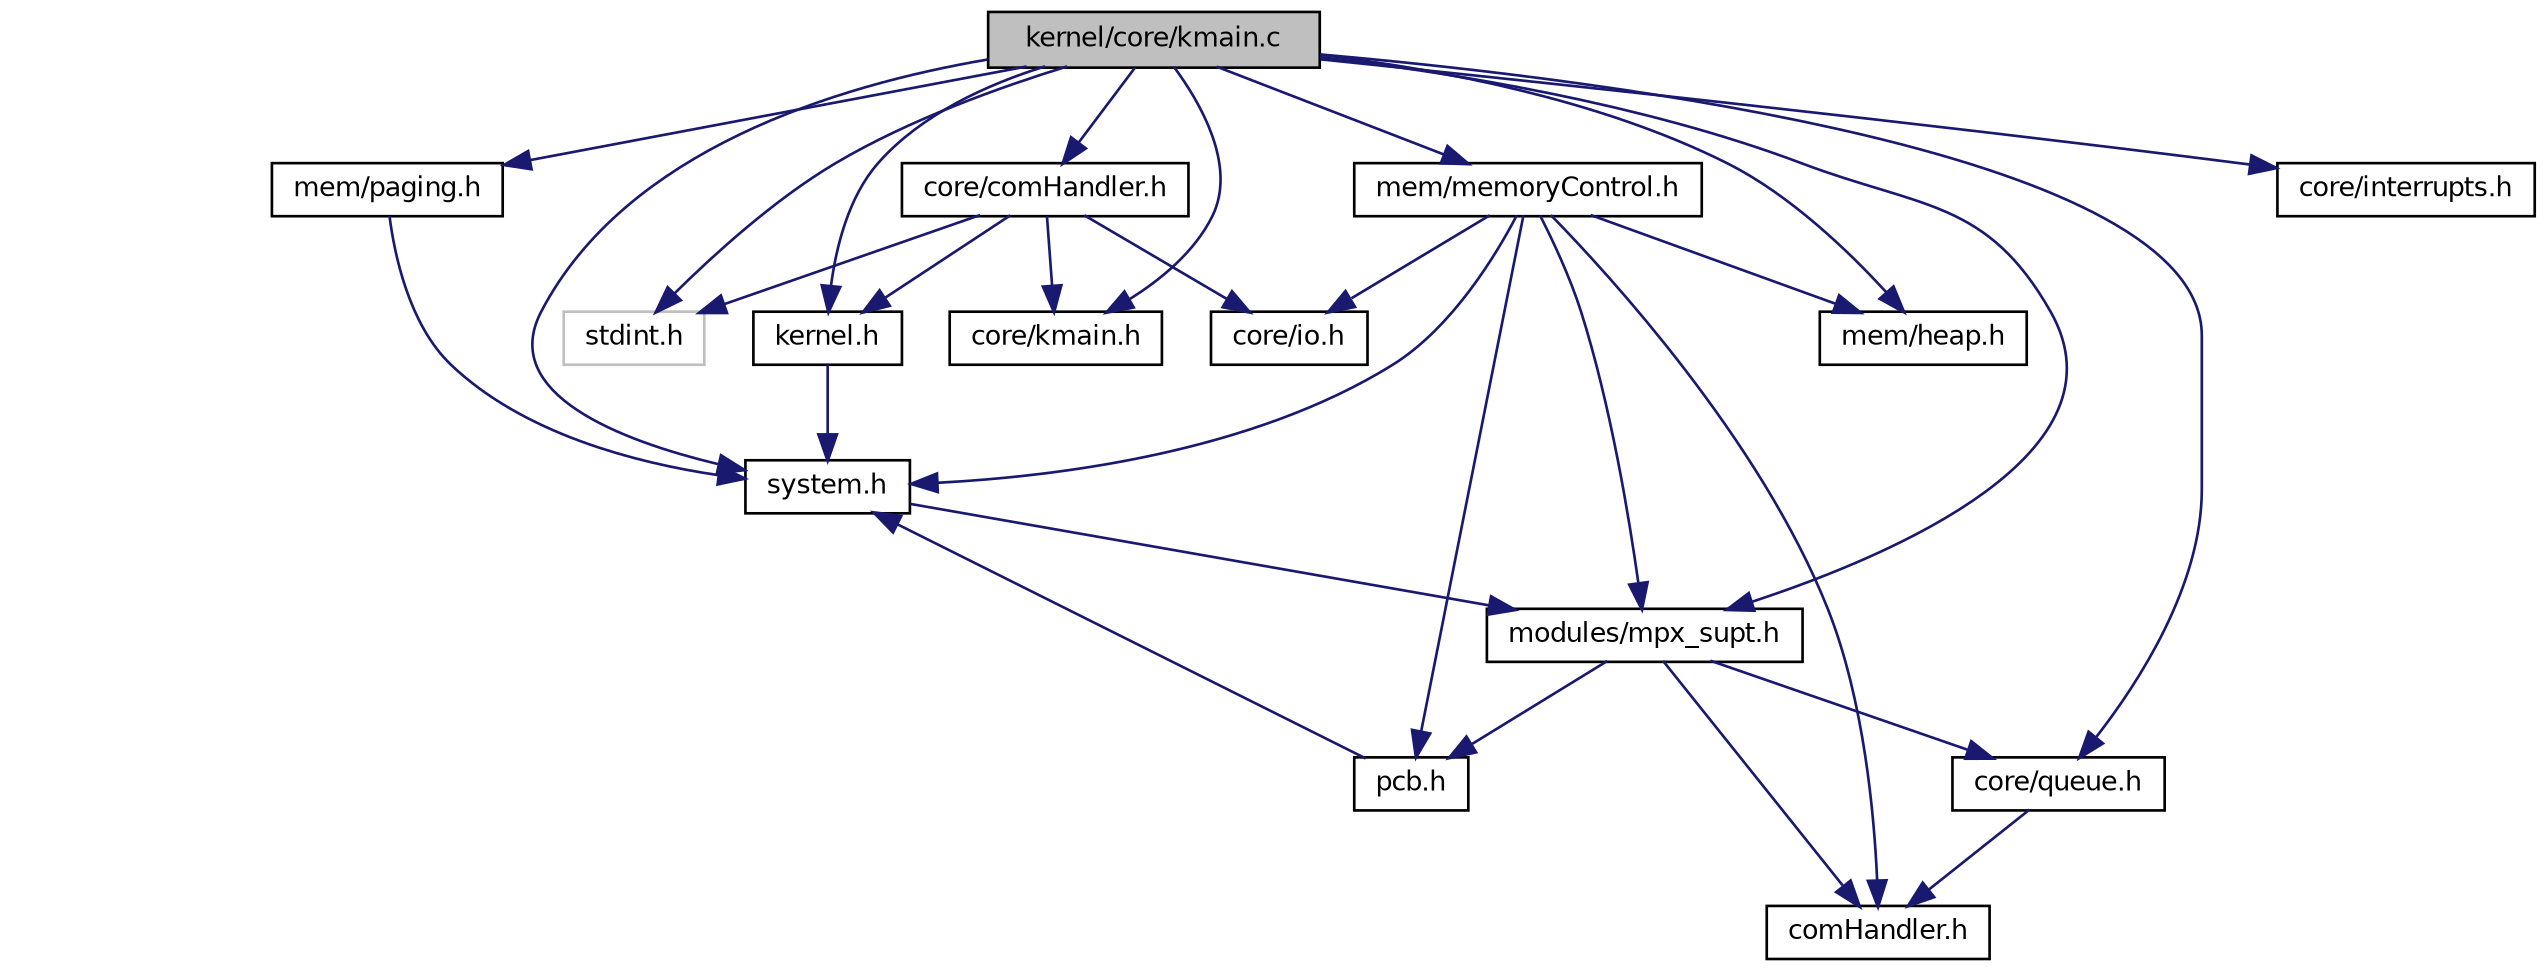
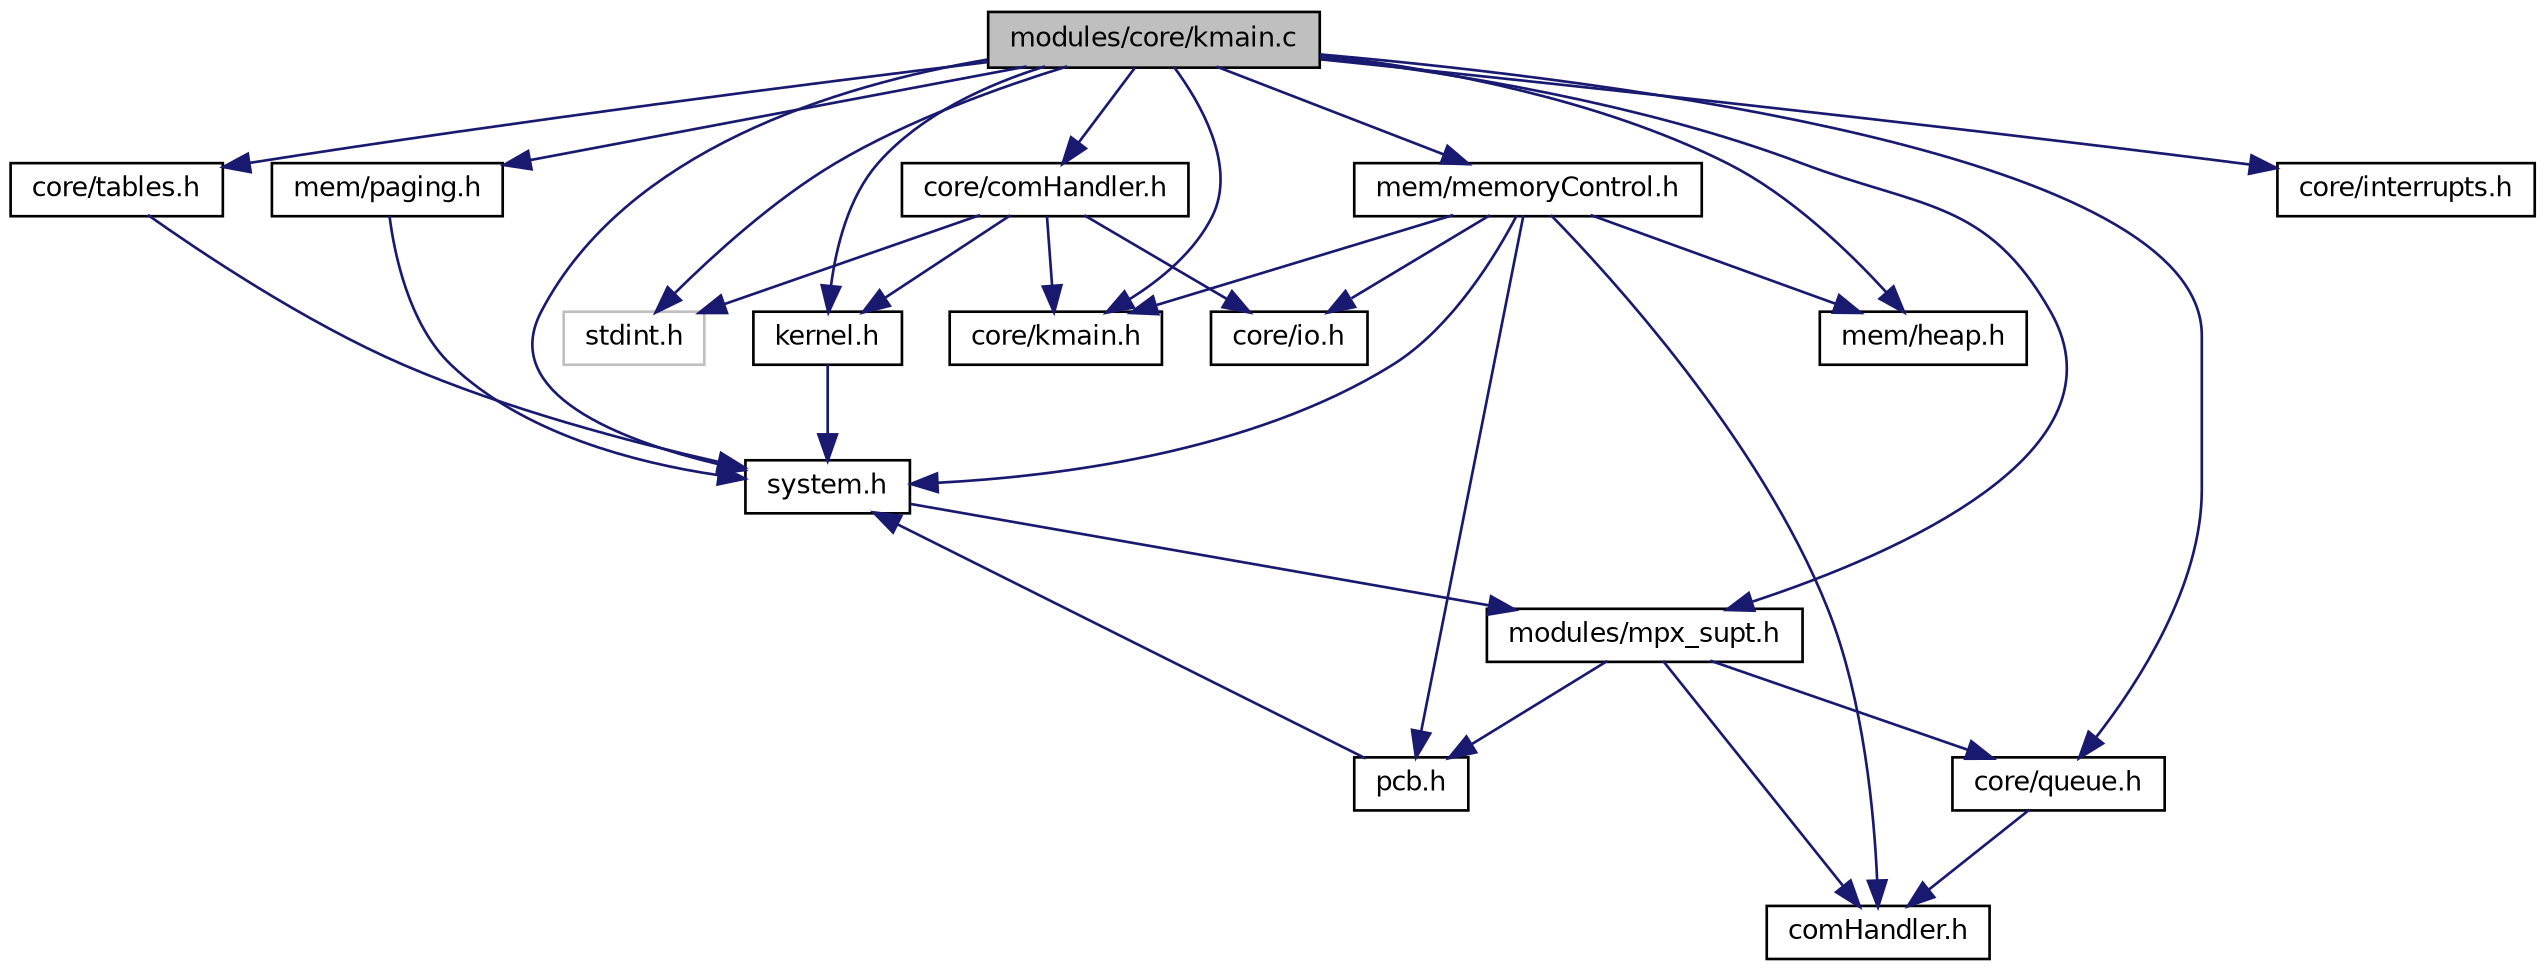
(1154, 40) -> (1154, 40)
none -> (117, 190)
(1604, 395) -> (1305, 260)
